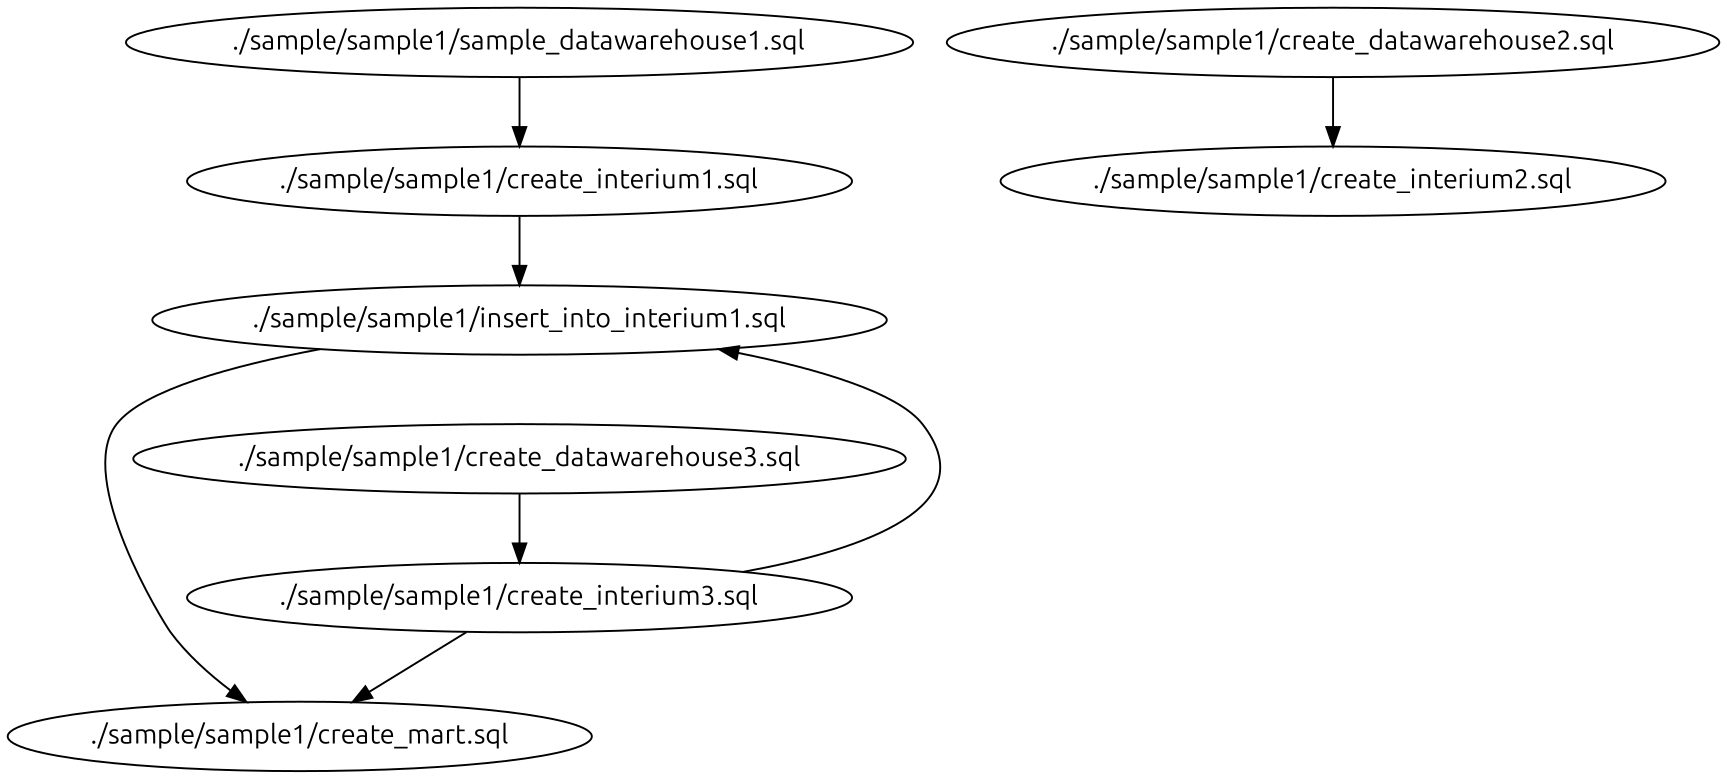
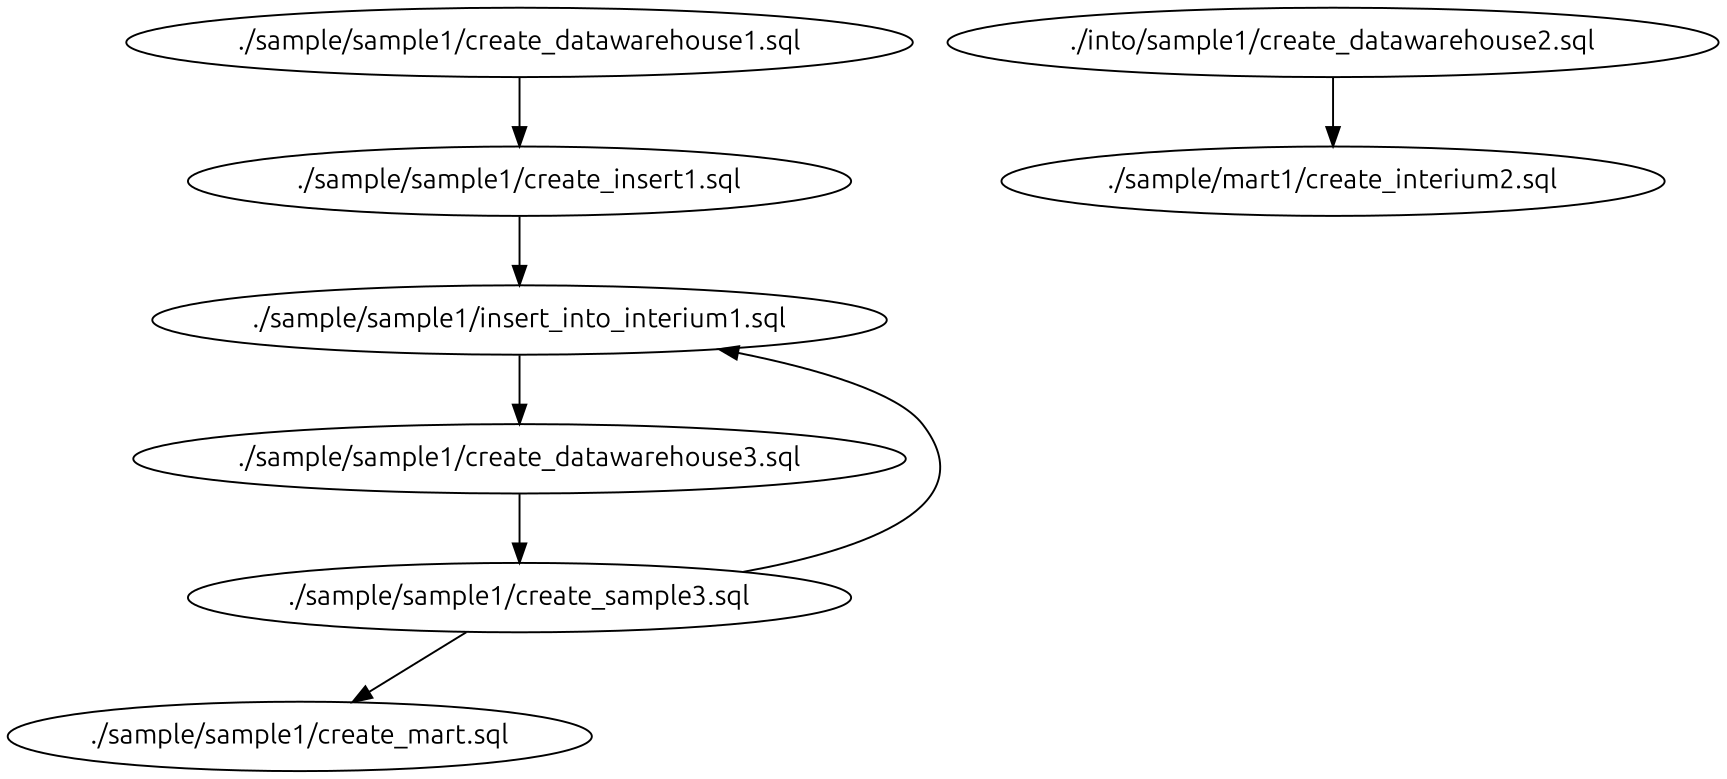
(520, 42) -> (520, 42)
(1333, 42) -> (1333, 42)
(520, 181) -> (520, 181)
(1333, 181) -> (1333, 181)
(106, 466) -> (520, 380)
(520, 598) -> (520, 598)
